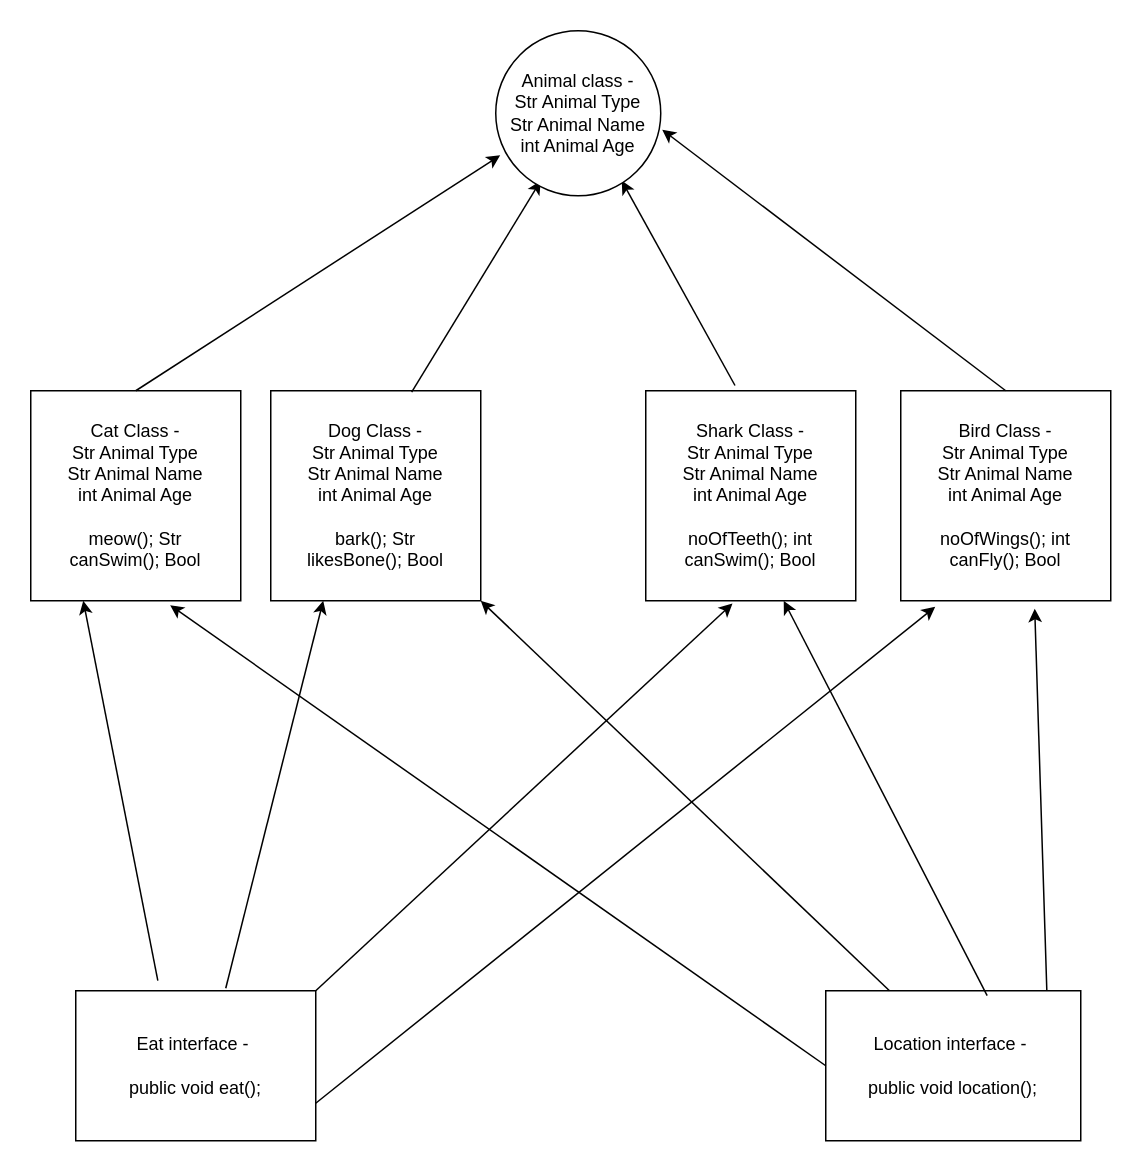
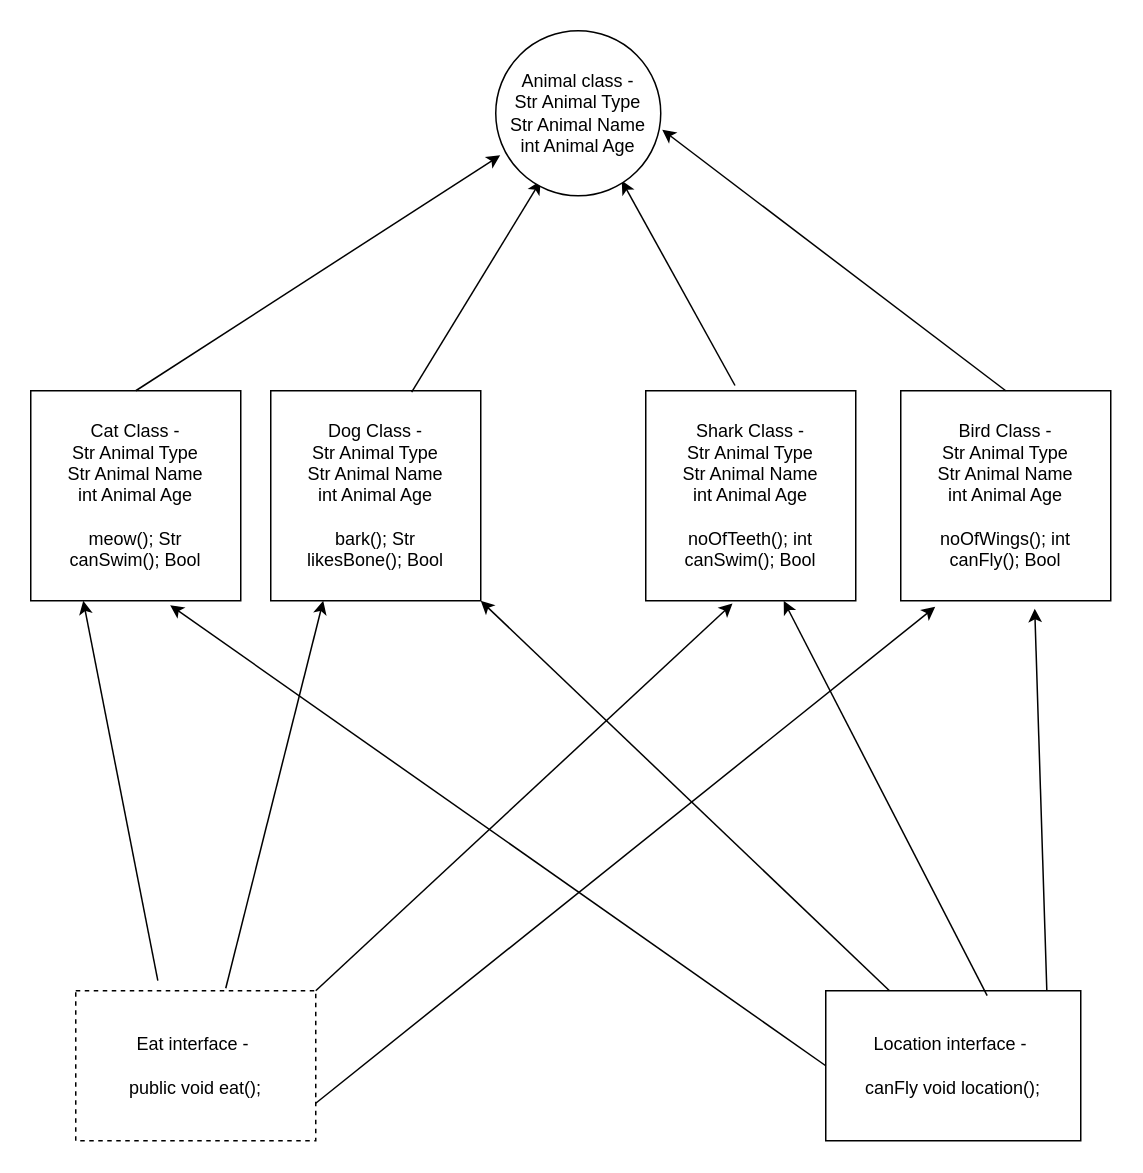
(196, 1066) -> (196, 1066)
(953, 1066) -> (953, 1066)
